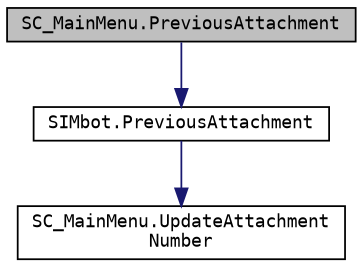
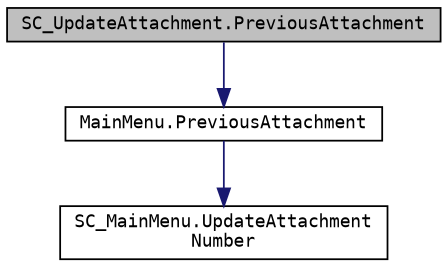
(181, 25) -> (224, 25)
(181, 124) -> (224, 124)
